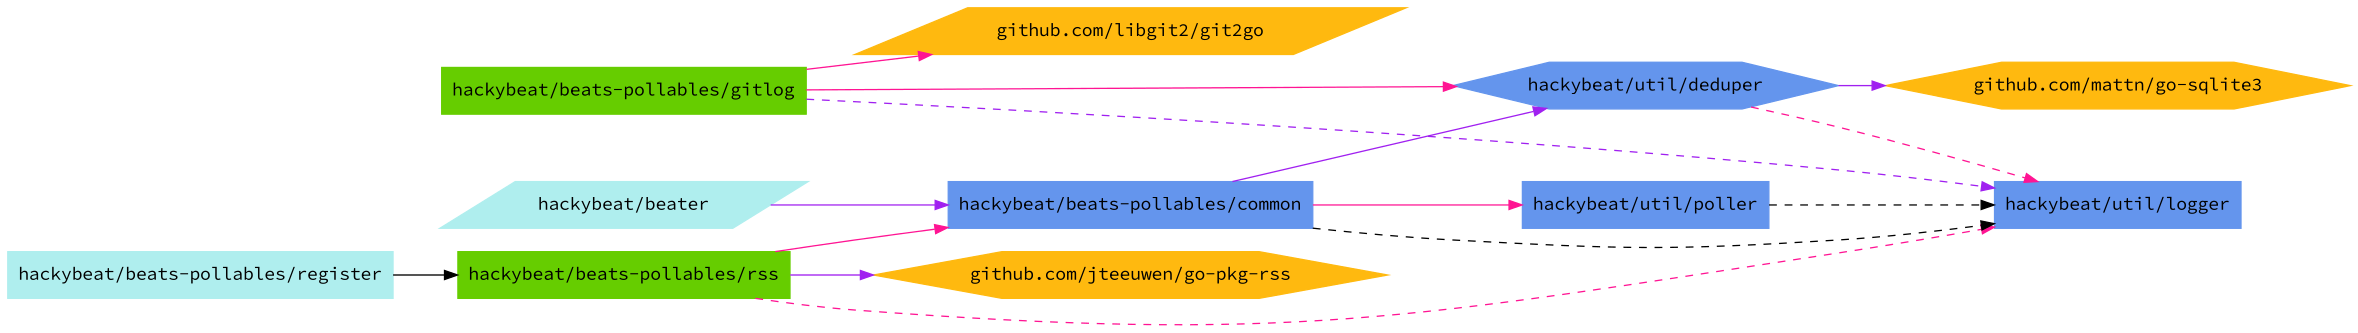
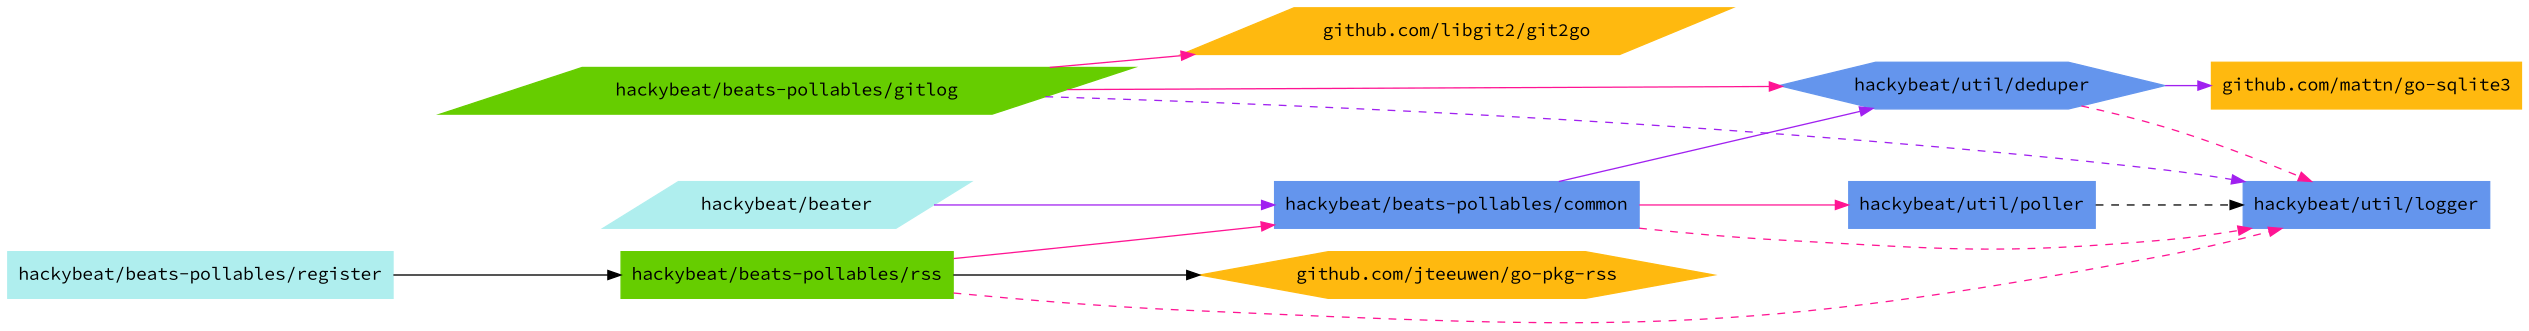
(2118, 86) -> (2367, 86)
(624, 91) -> (787, 91)
(1647, 247) -> (1939, 248)
(825, 275) -> (1070, 275)
